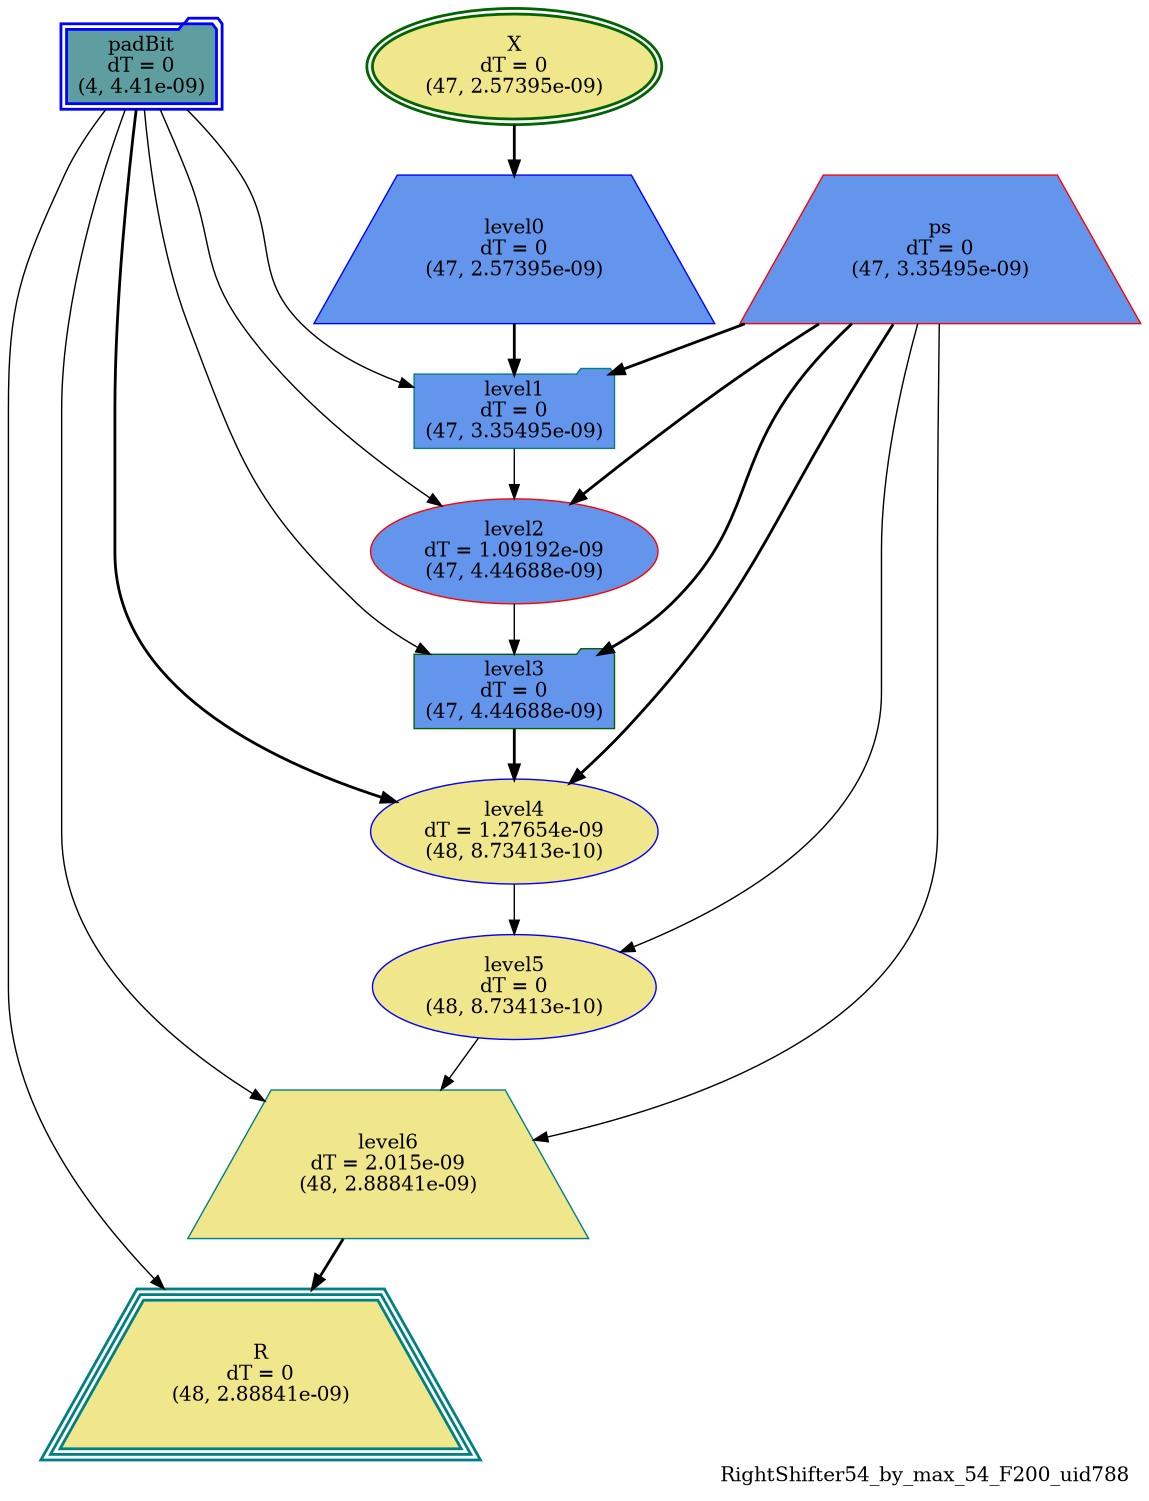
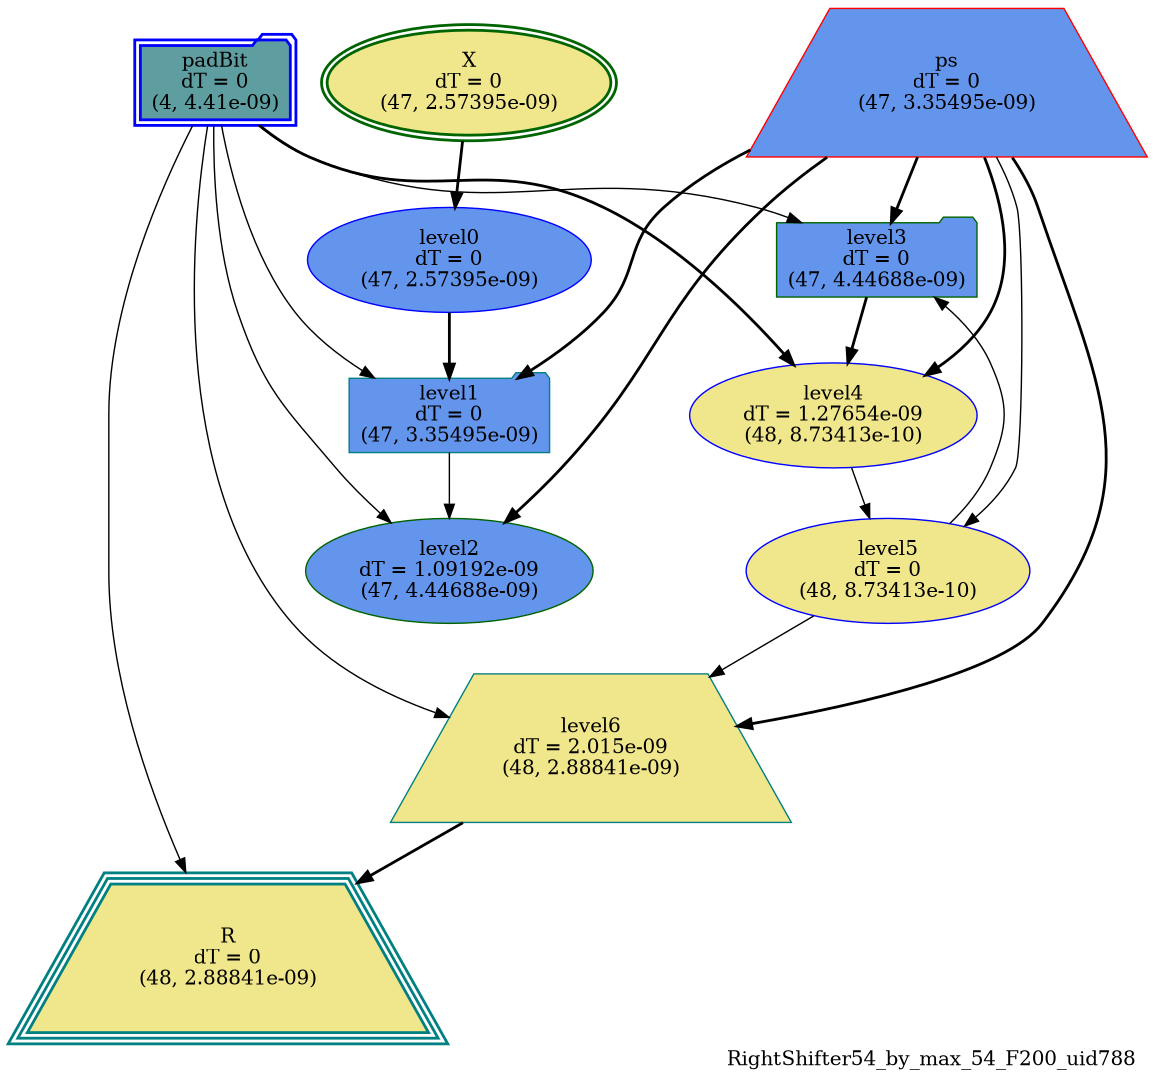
(514, 249) -> (449, 260)
(514, 551) -> (449, 571)
(514, 622) -> (1004, 414)
(936, 844) -> (1088, 543)
